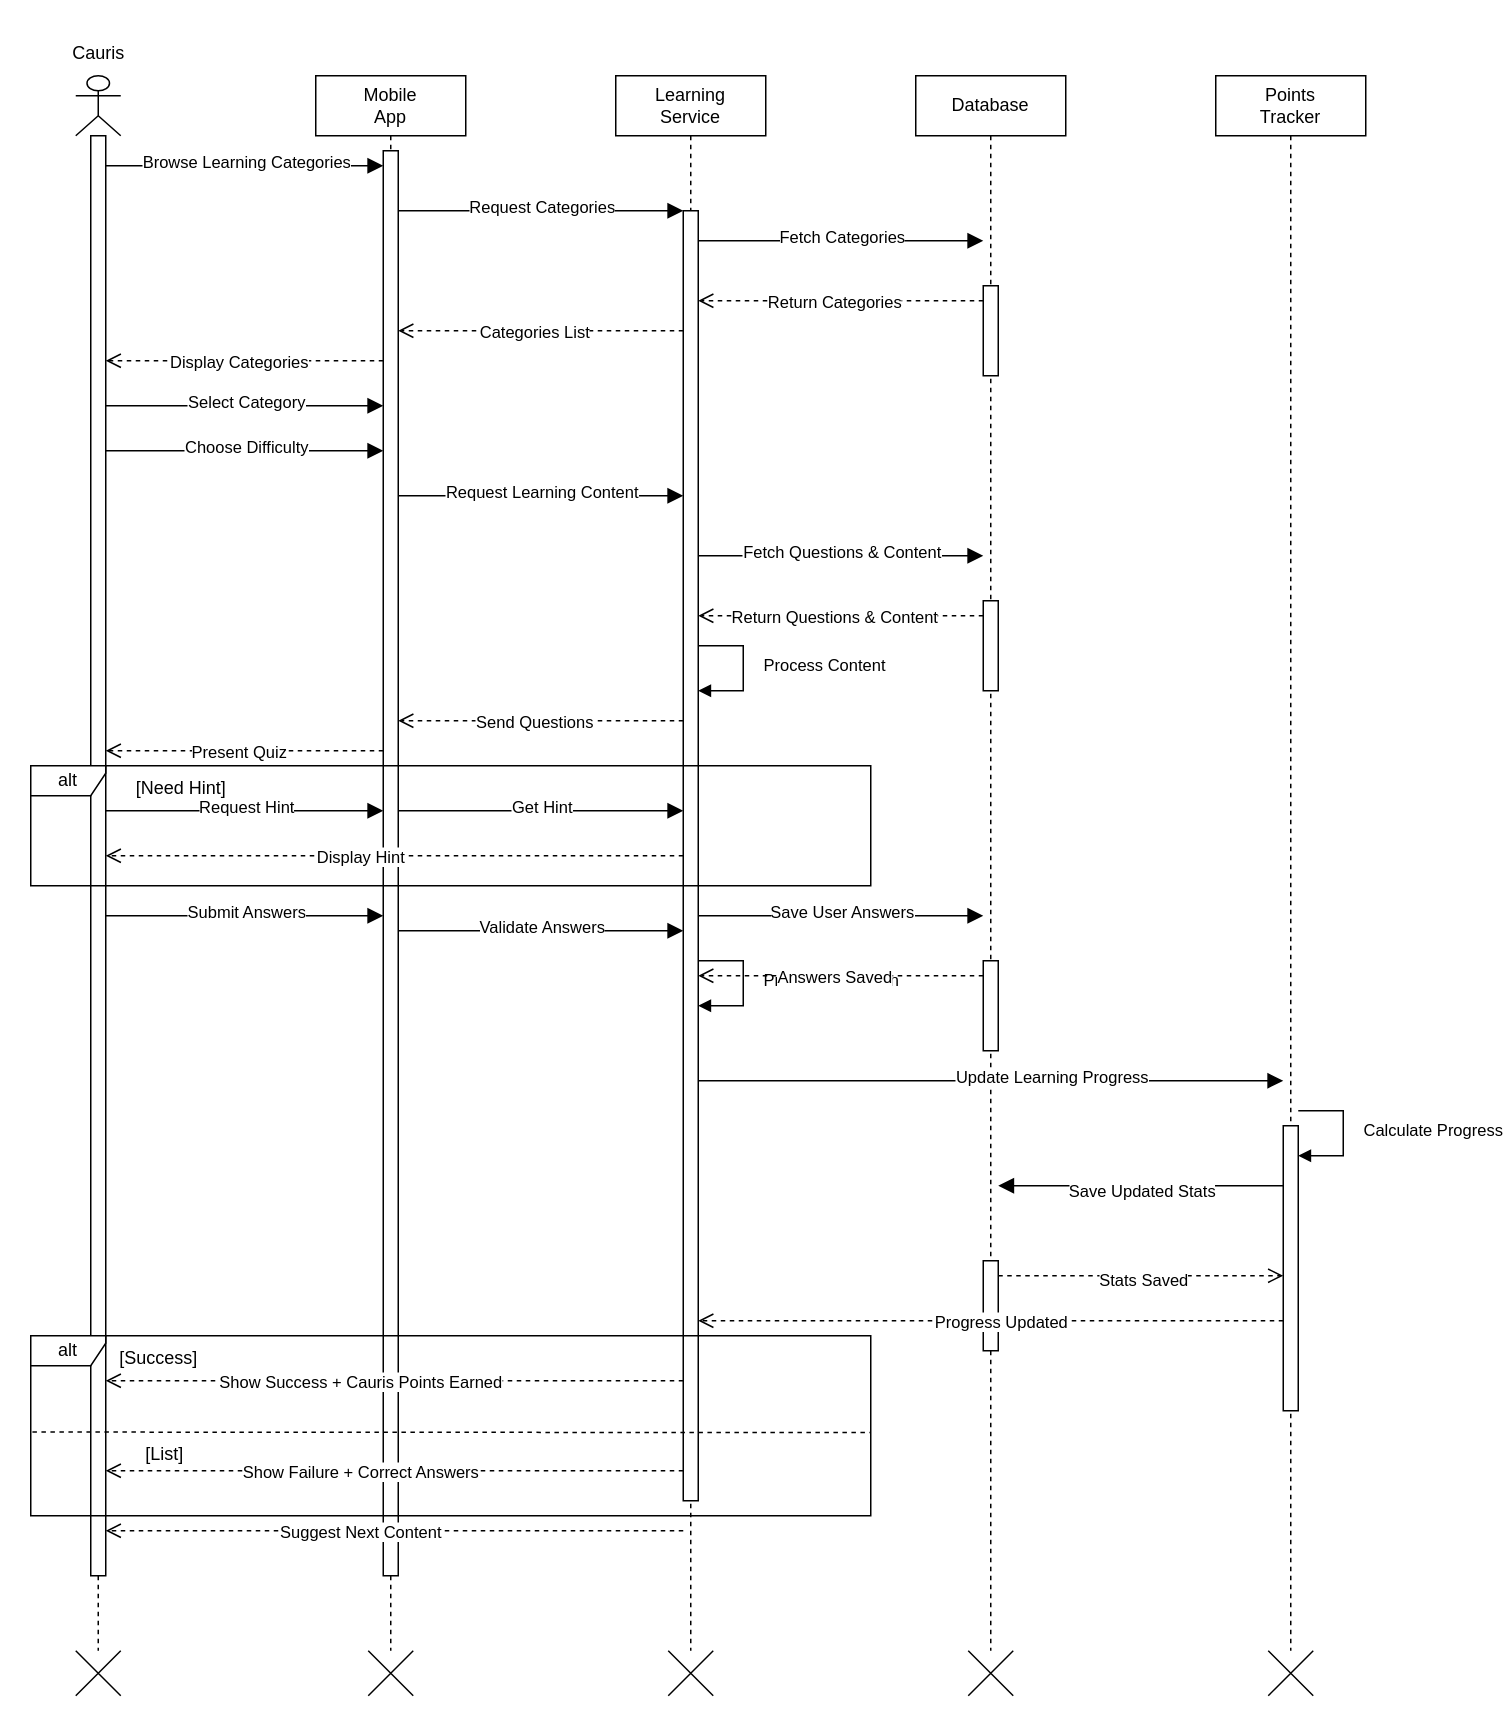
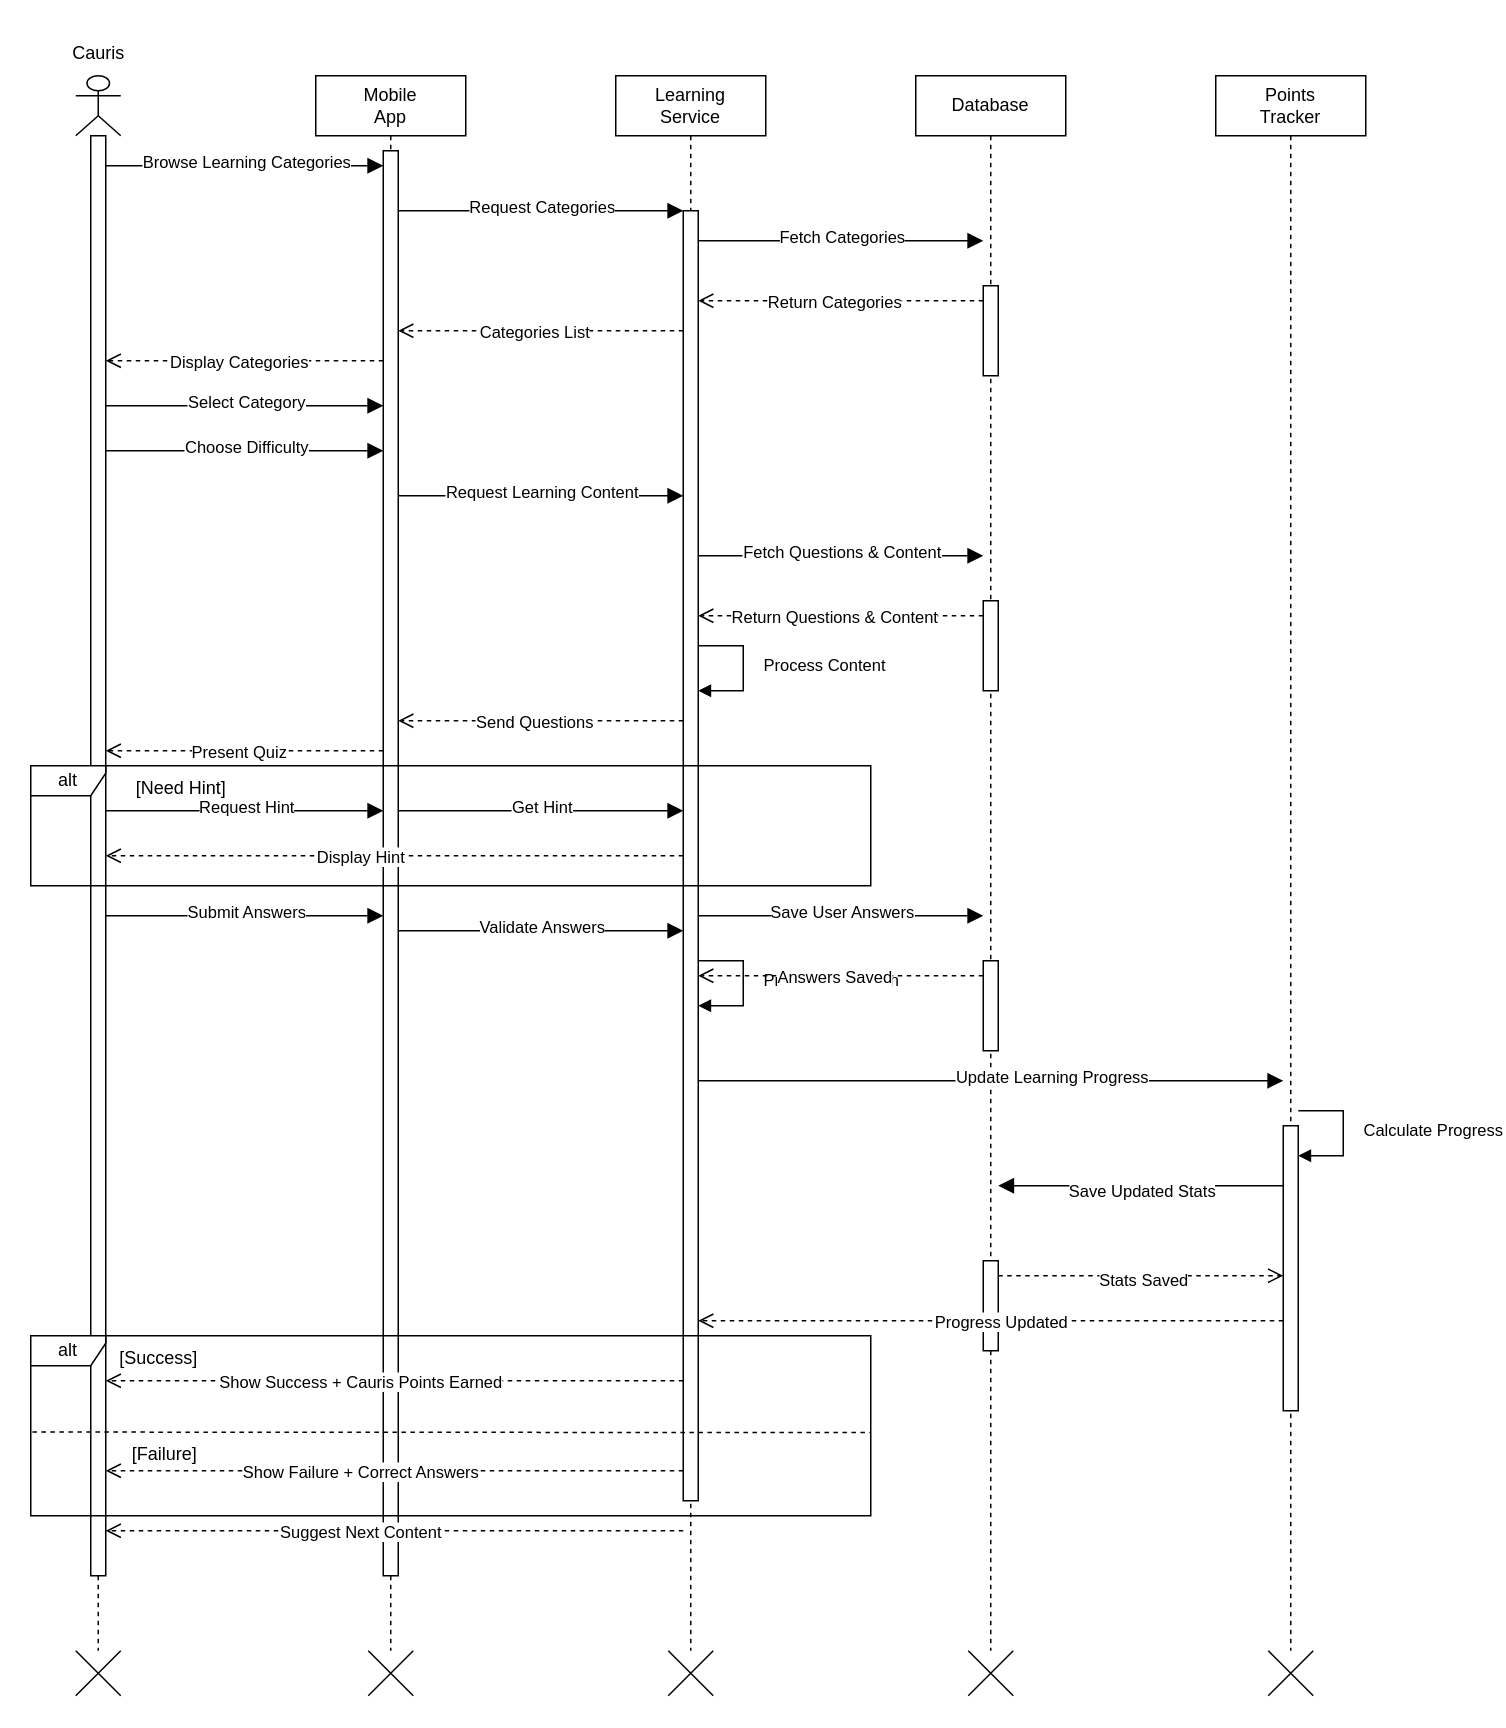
(165, 1454) -> (165, 1454)
